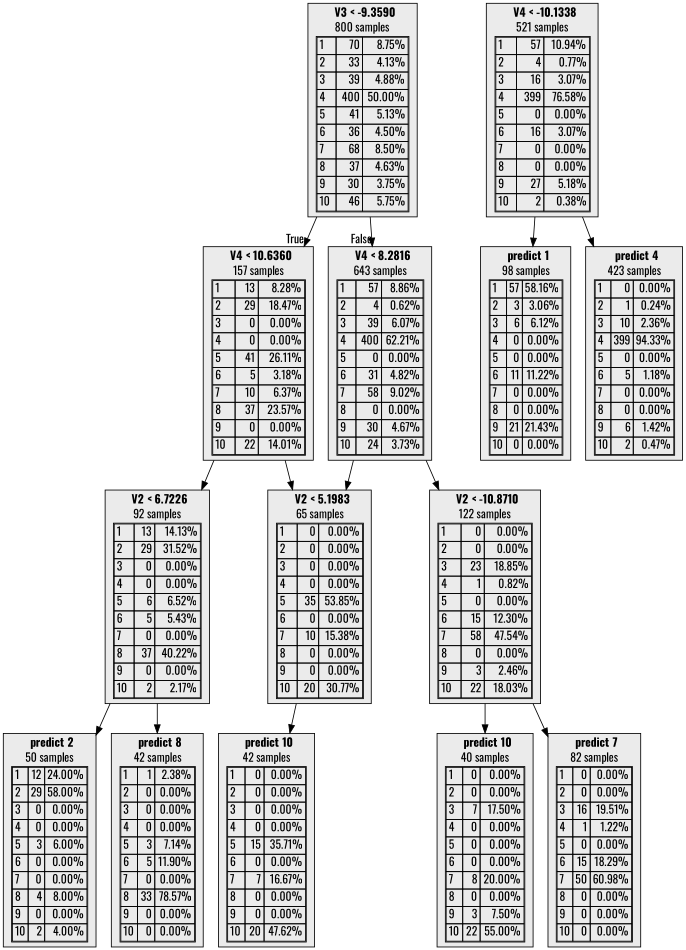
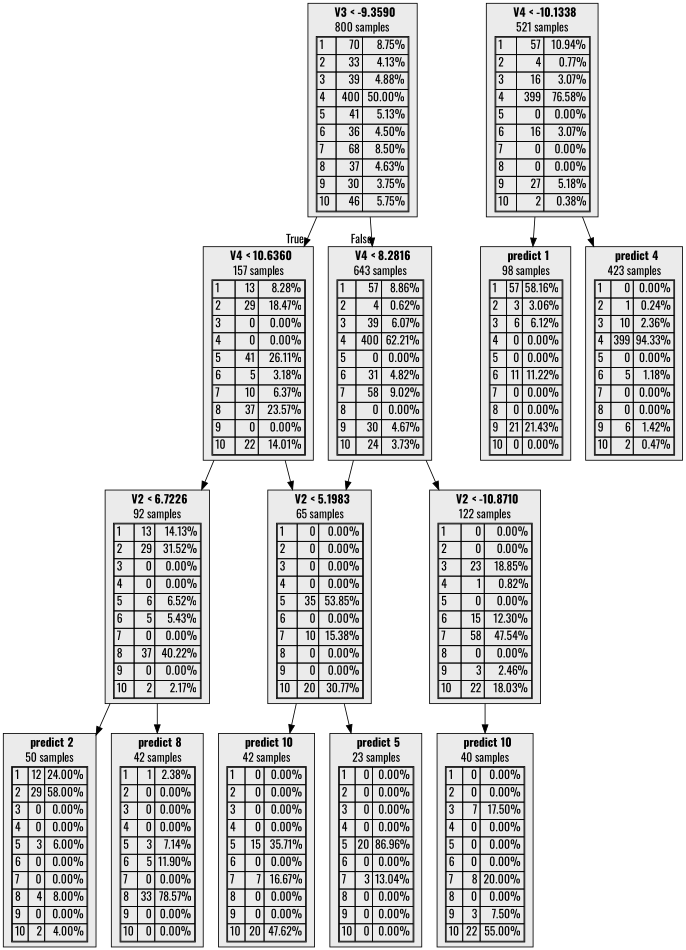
none -> (376, 840)
(594, 840) -> none
